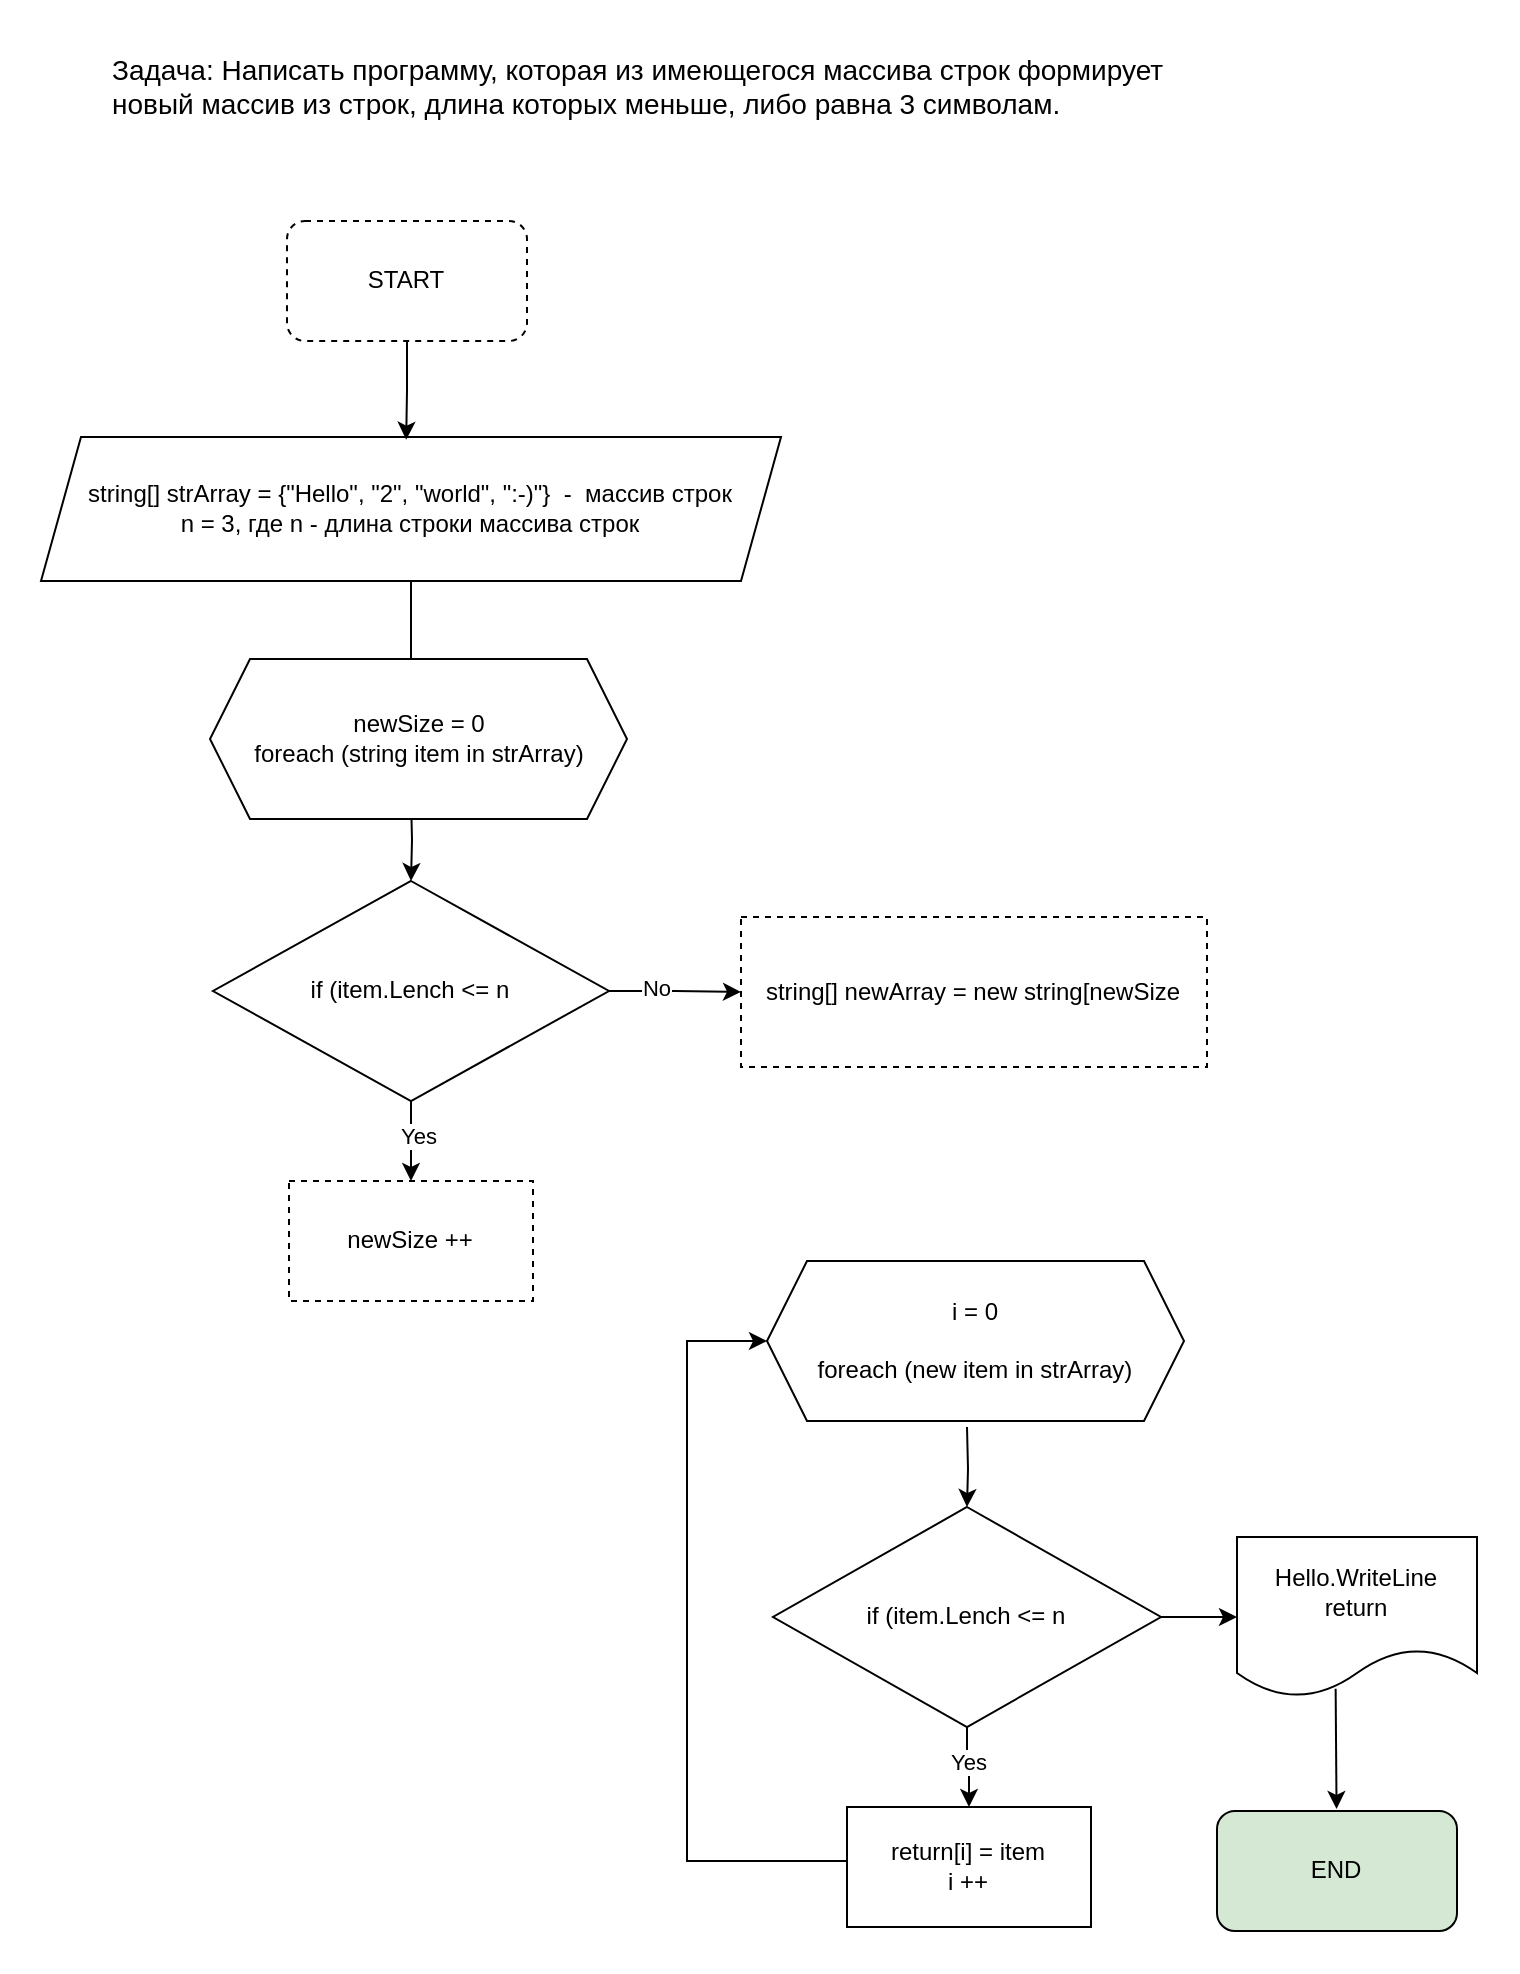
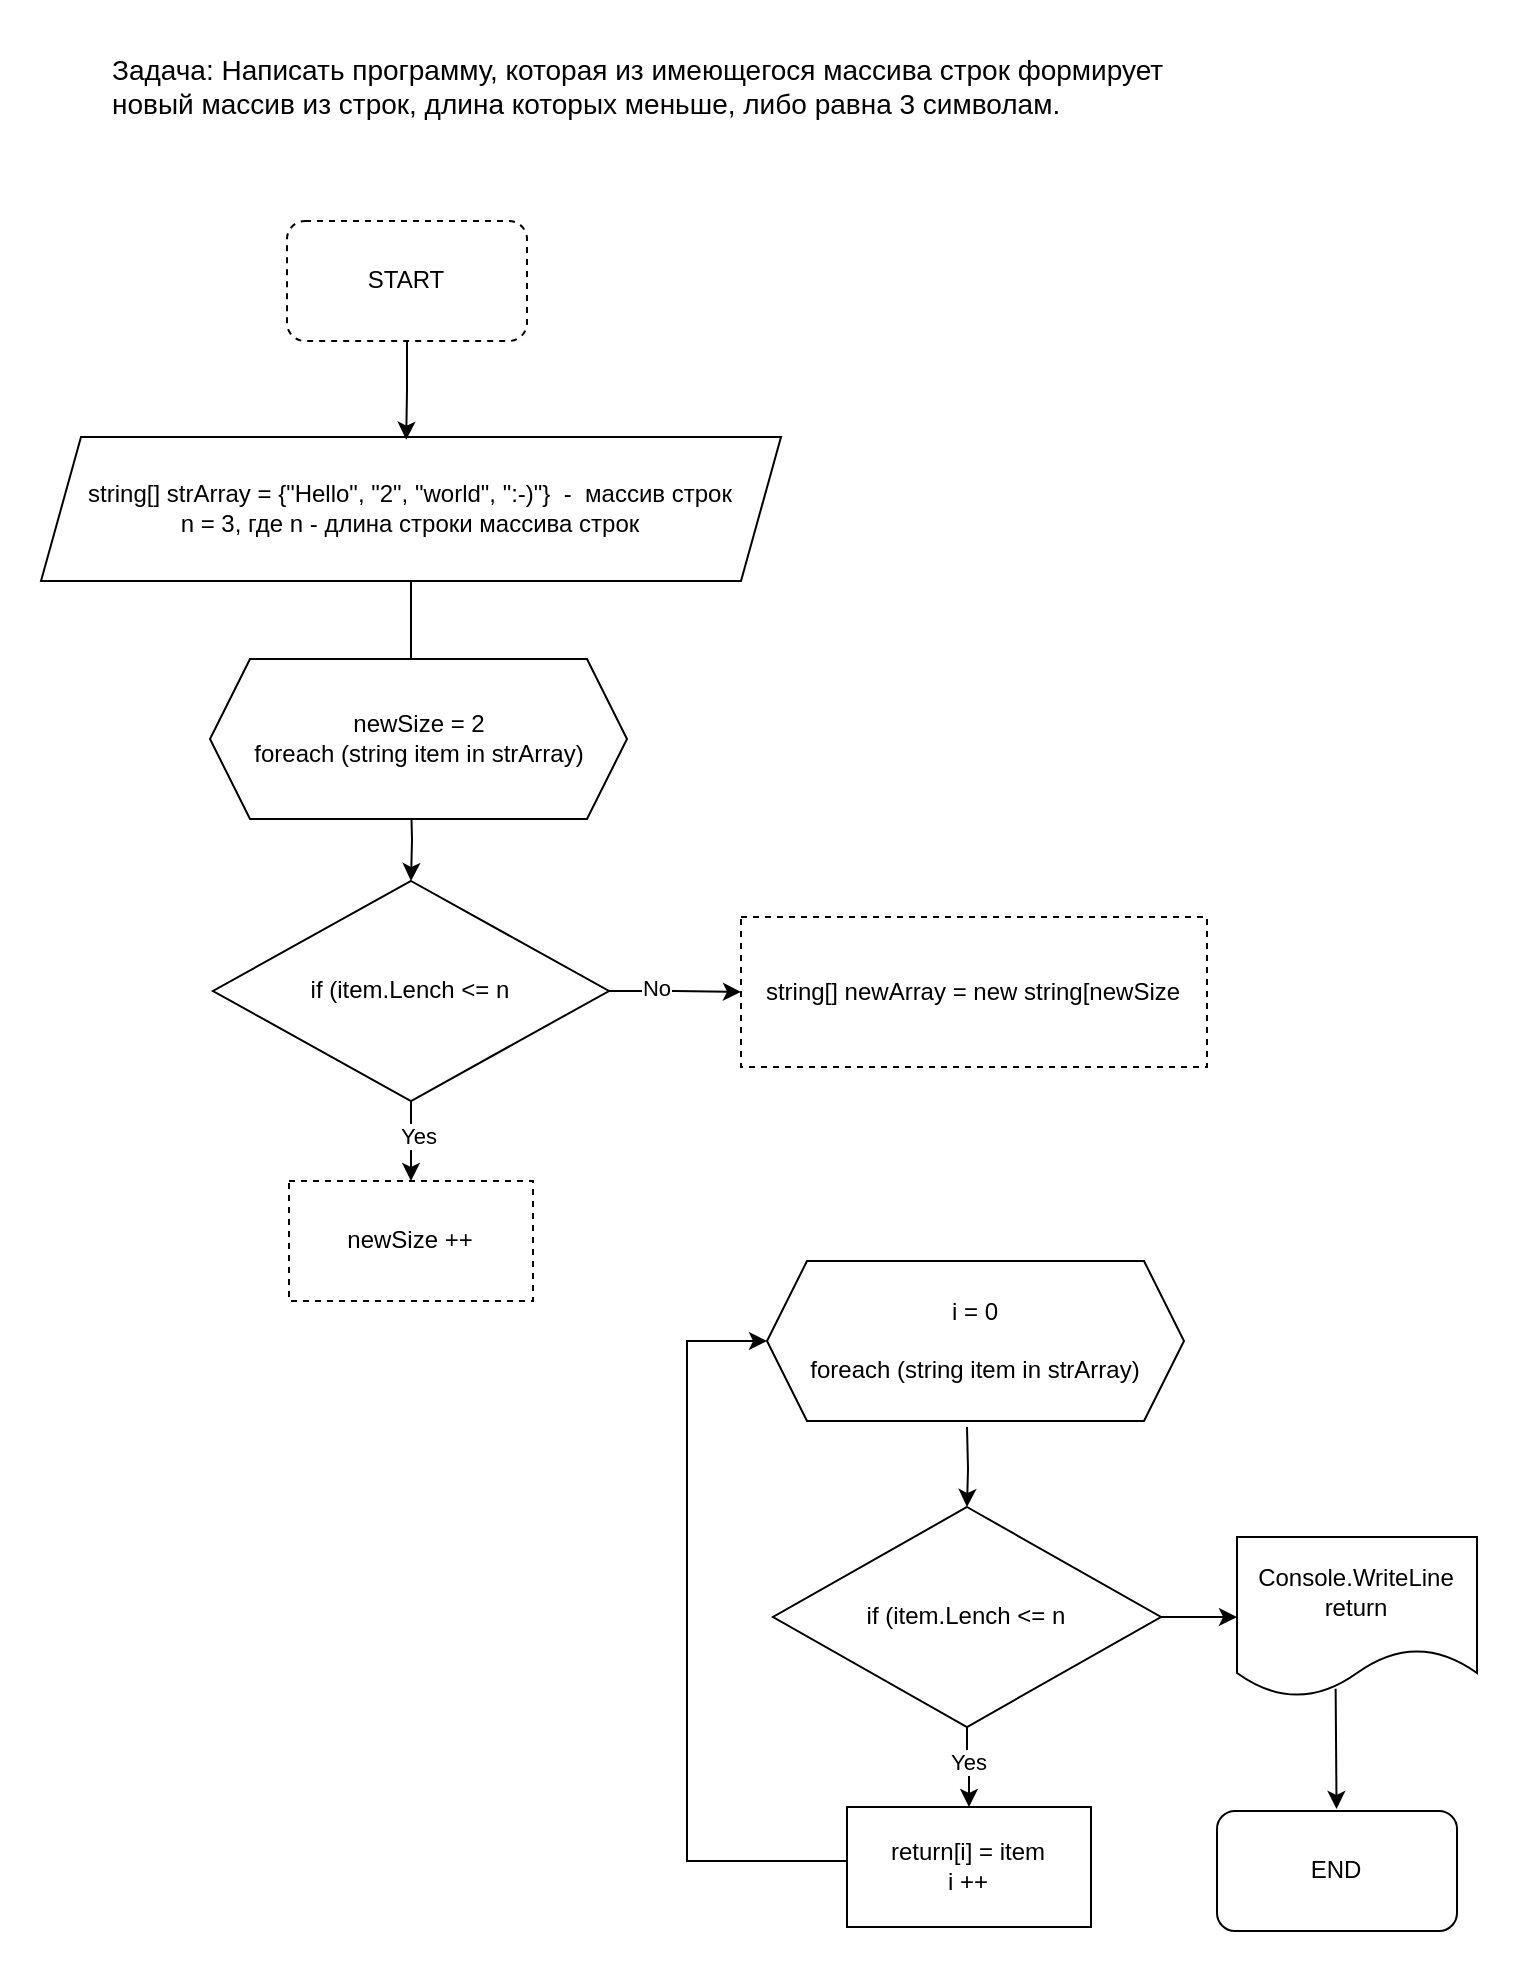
(420, 739) -> (420, 739)
(976, 1341) -> (976, 1341)
(1357, 1593) -> (1357, 1593)
(1337, 1871) -> (1337, 1871)
